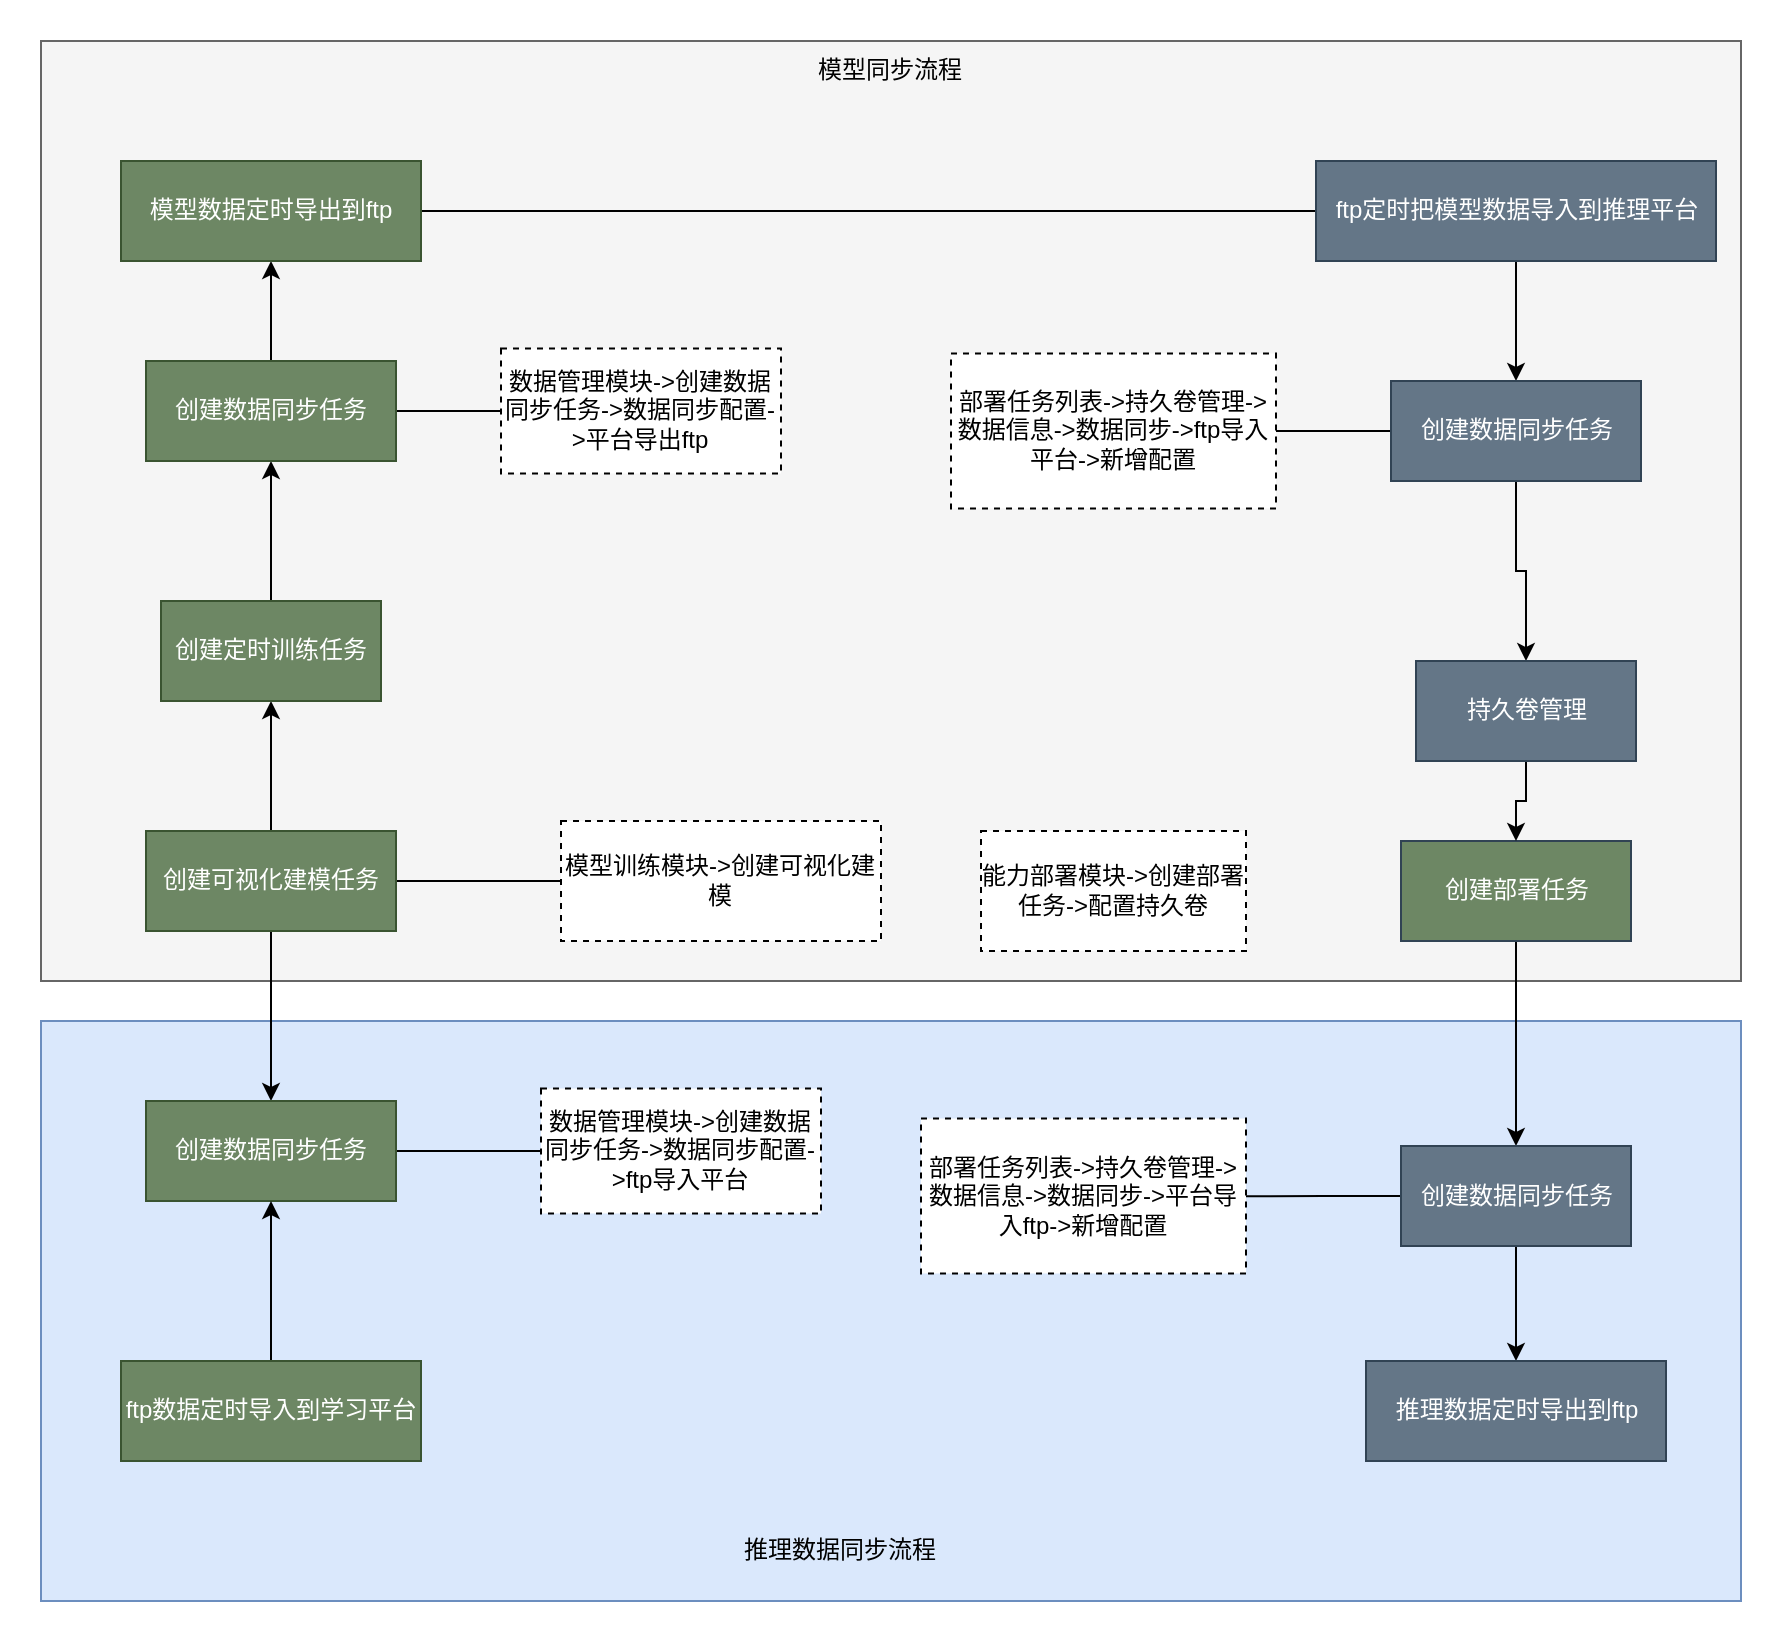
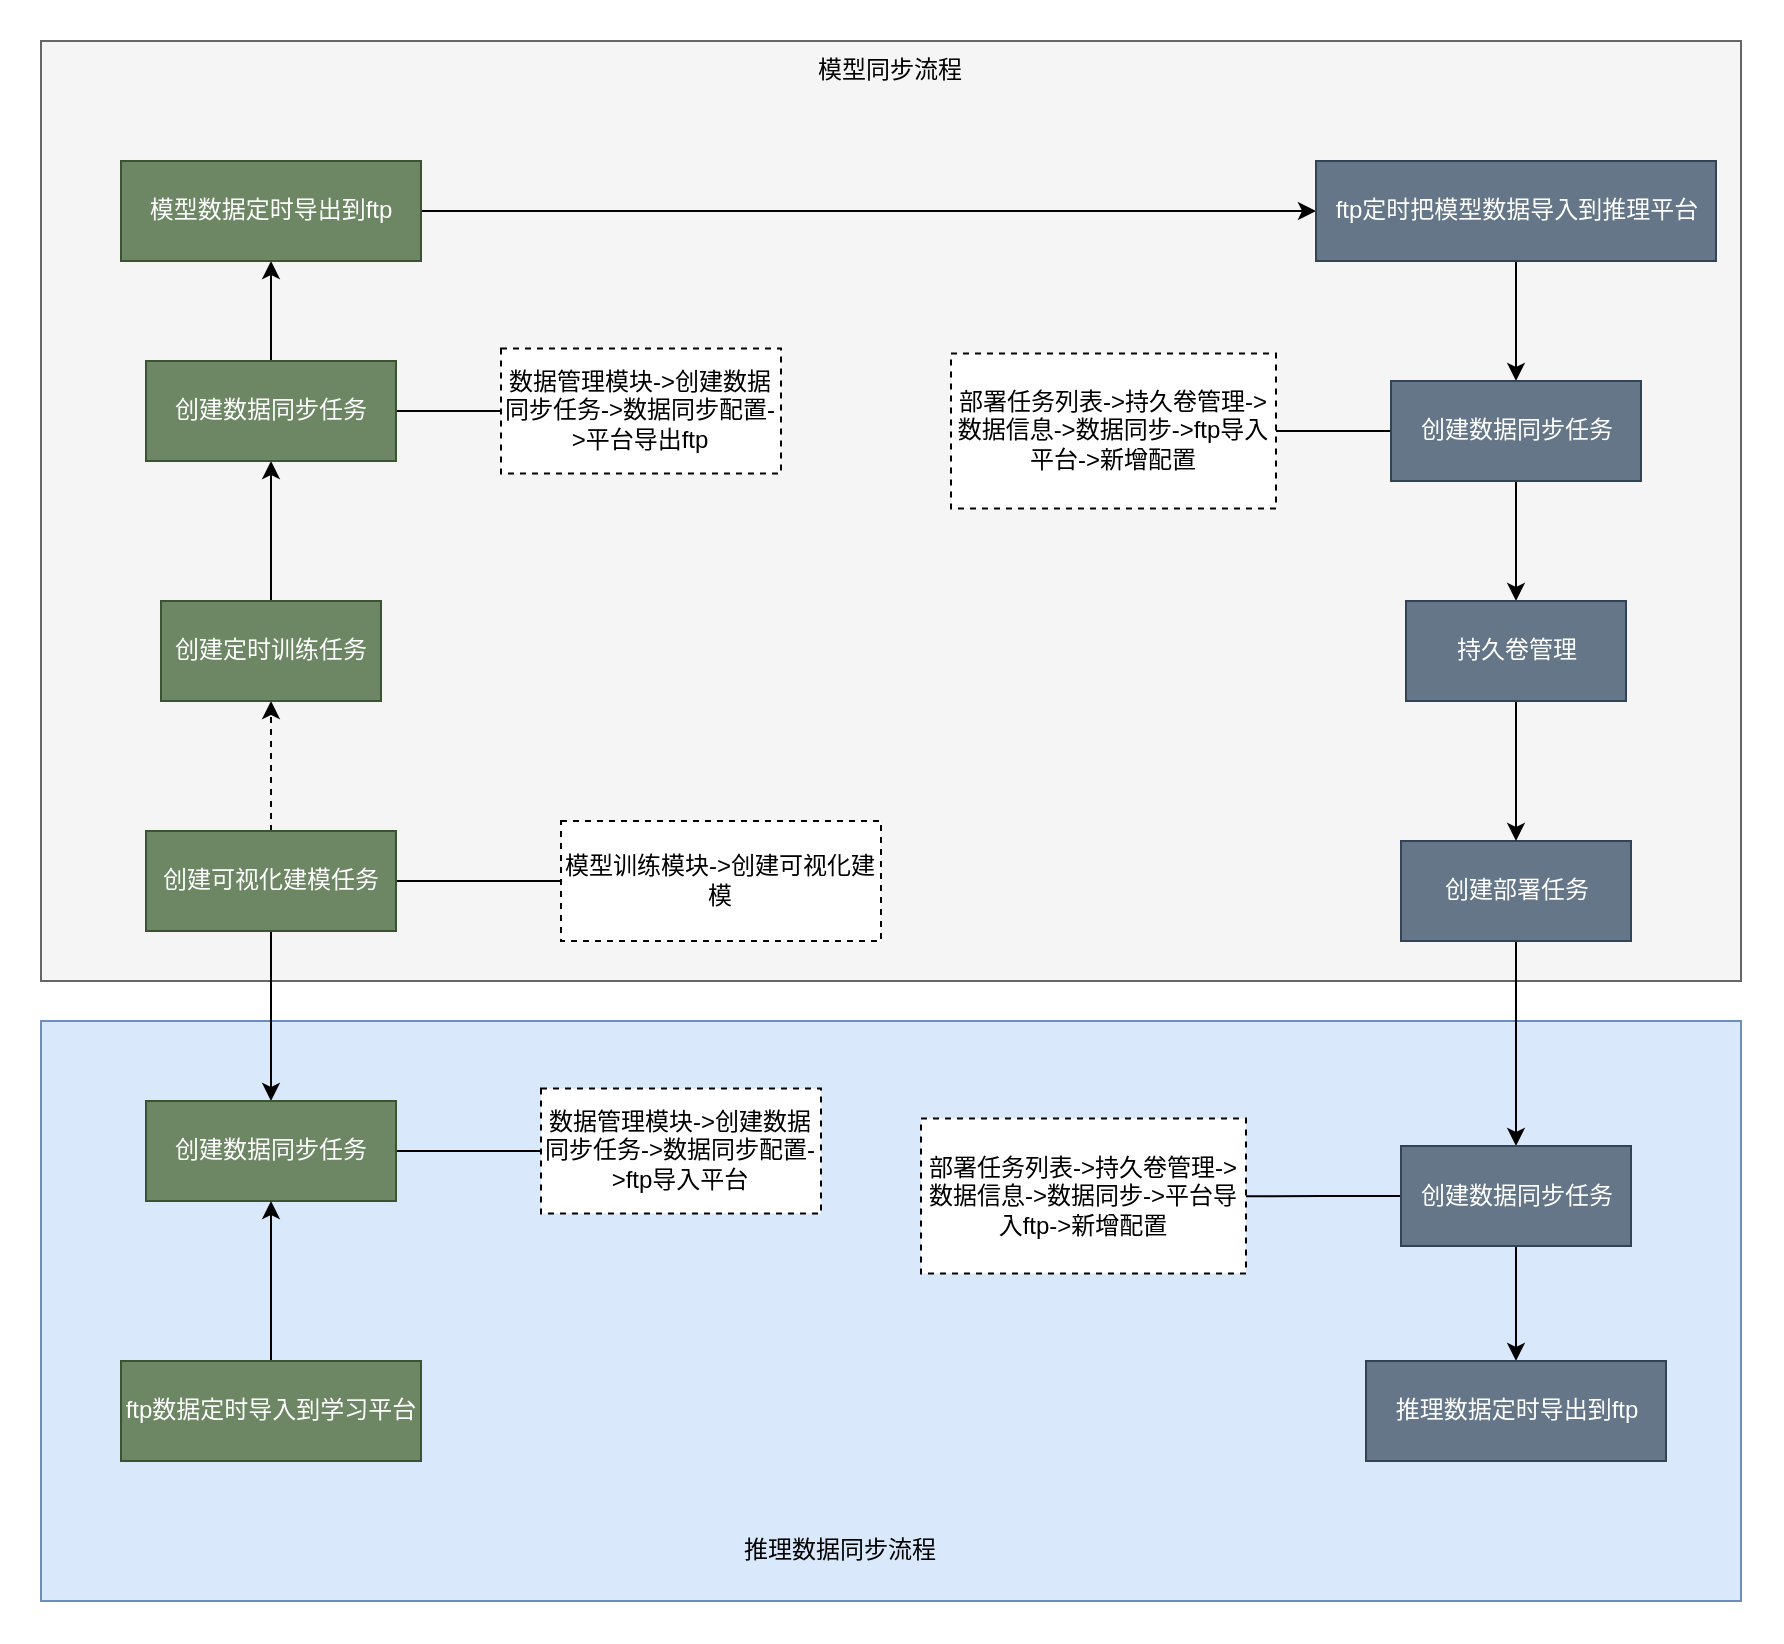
(1306, 211) -> (1301, 211)
(1526, 711) -> (1516, 651)
(271, 770) -> (271, 770)
(1114, 891) -> none
(1516, 891) -> (1516, 891)
